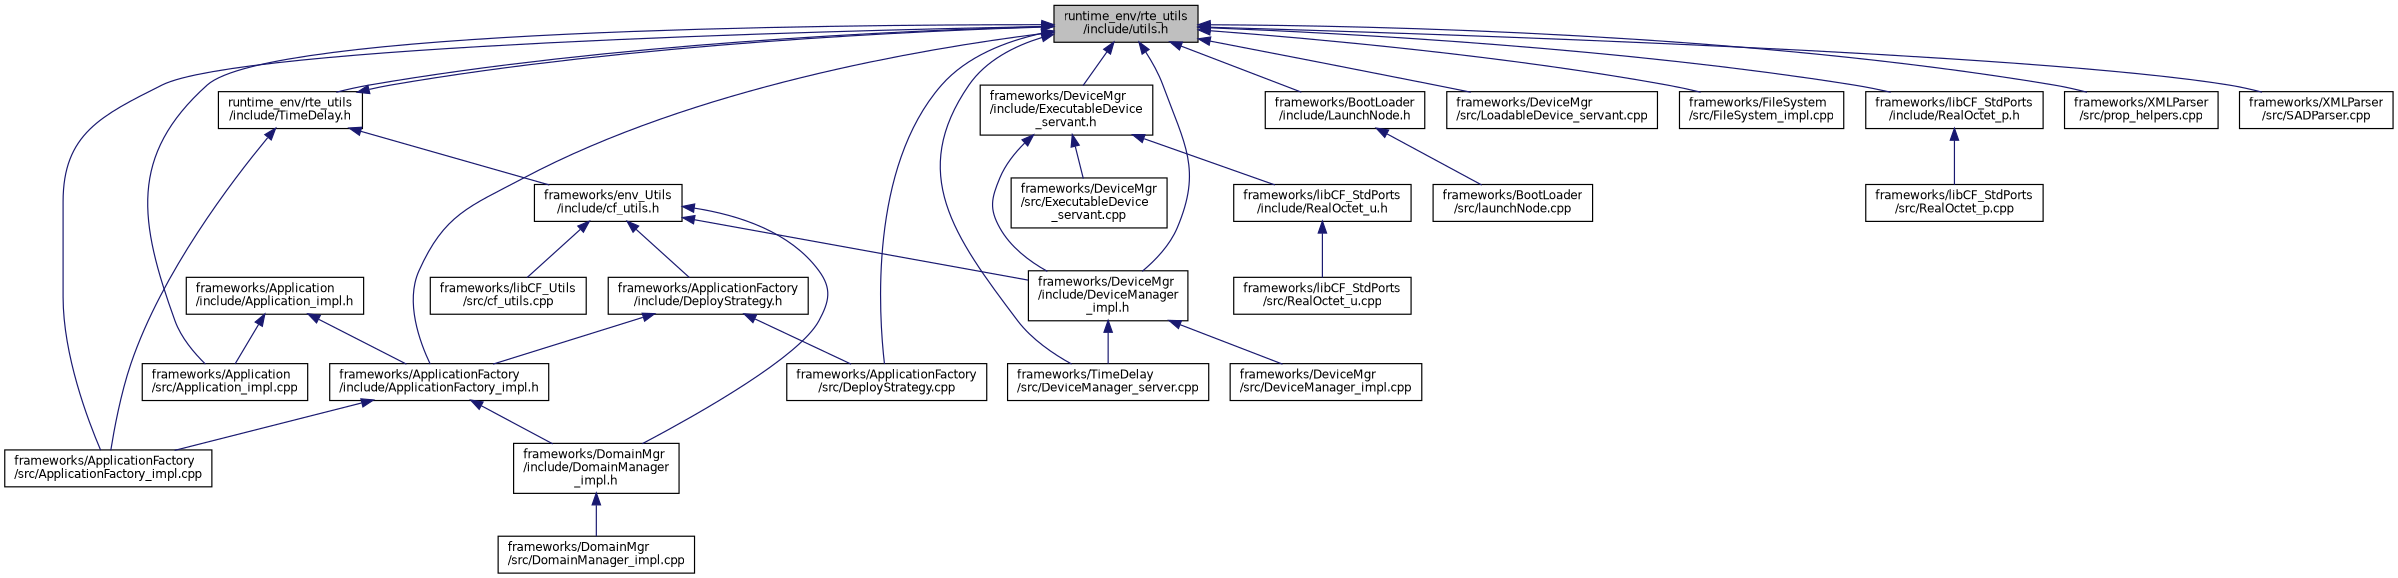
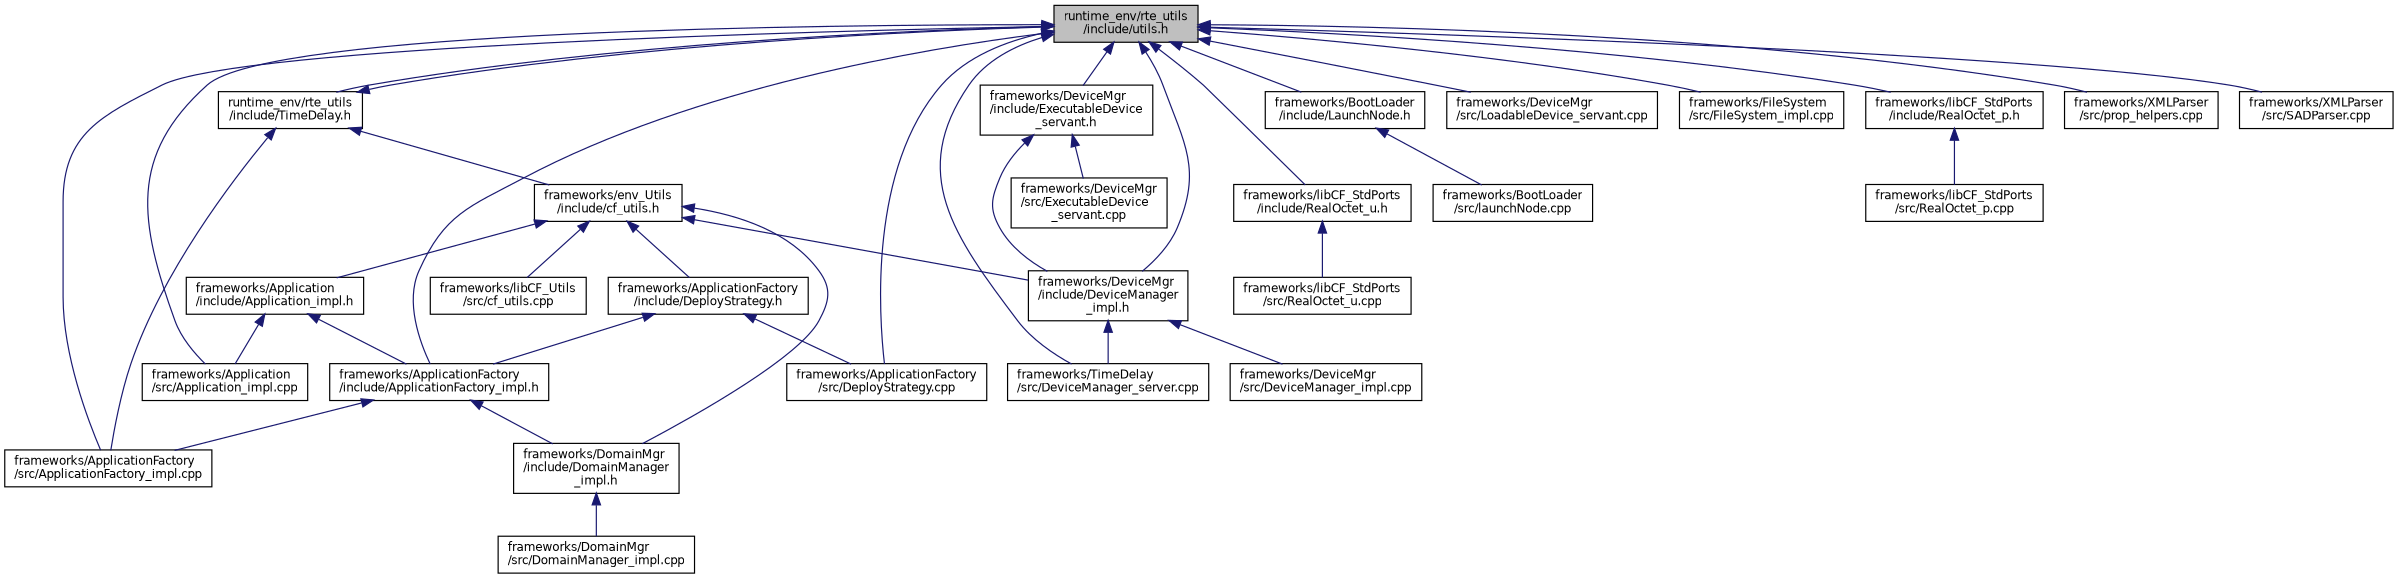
(1210, 162) -> (1234, 115)
none -> (441, 250)
